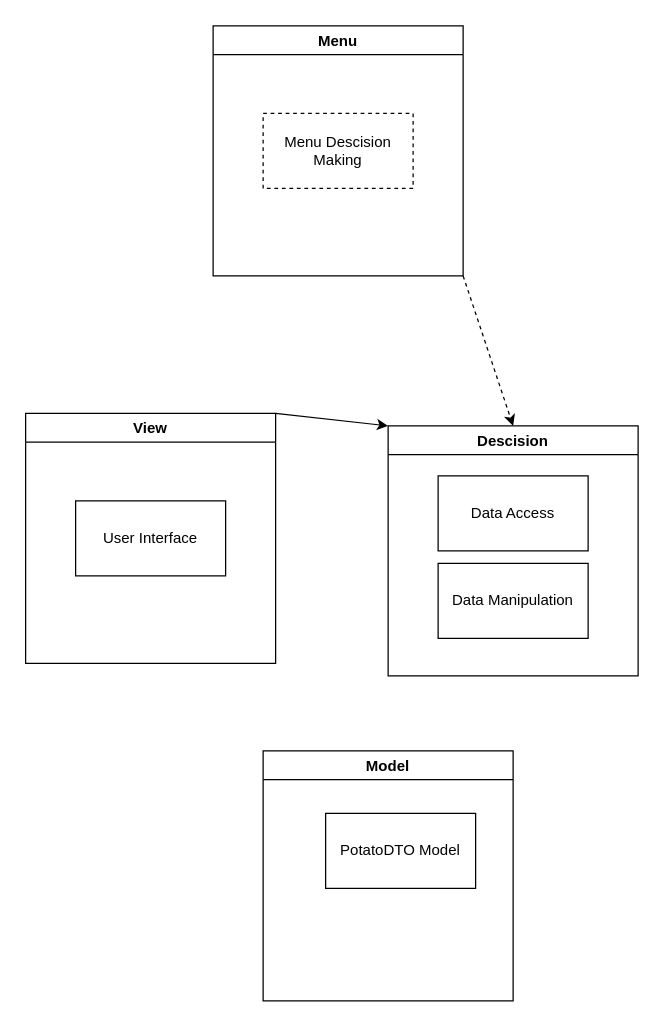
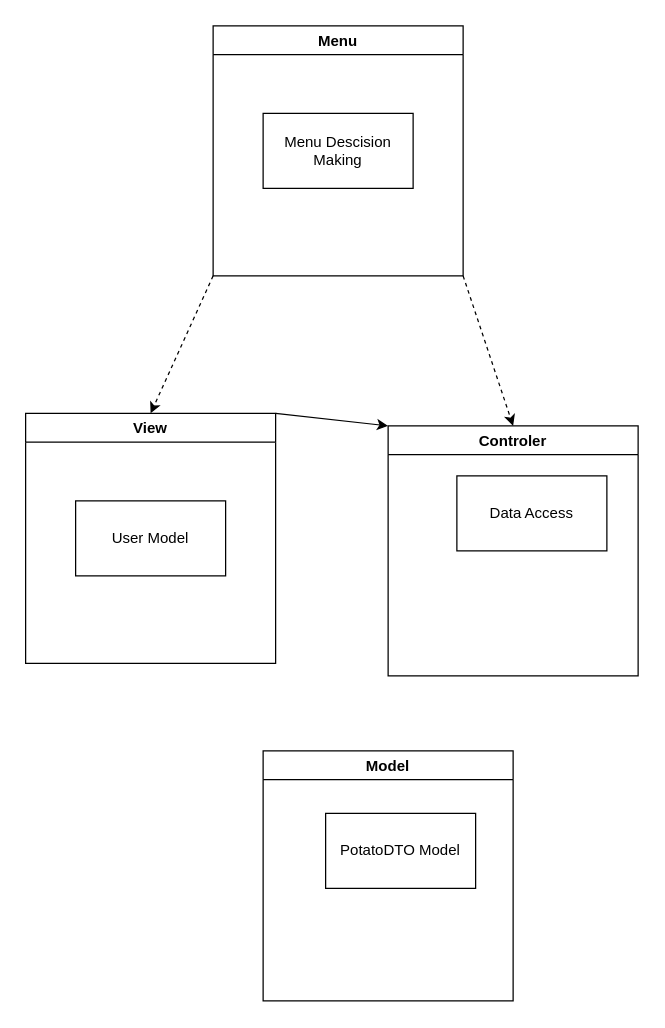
(338, 151) -> (338, 151)
none -> (183, 341)
(513, 441) -> (513, 441)
(513, 513) -> (532, 513)
(151, 538) -> (151, 538)
(513, 601) -> none
